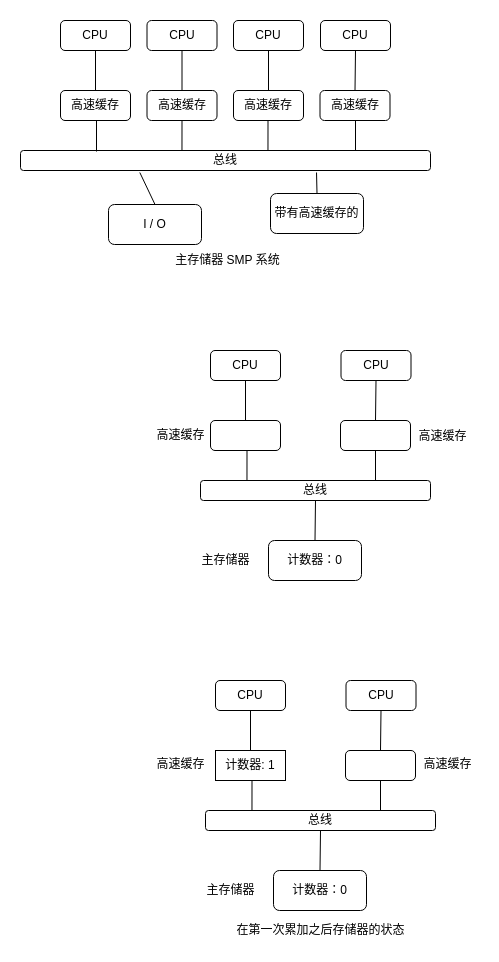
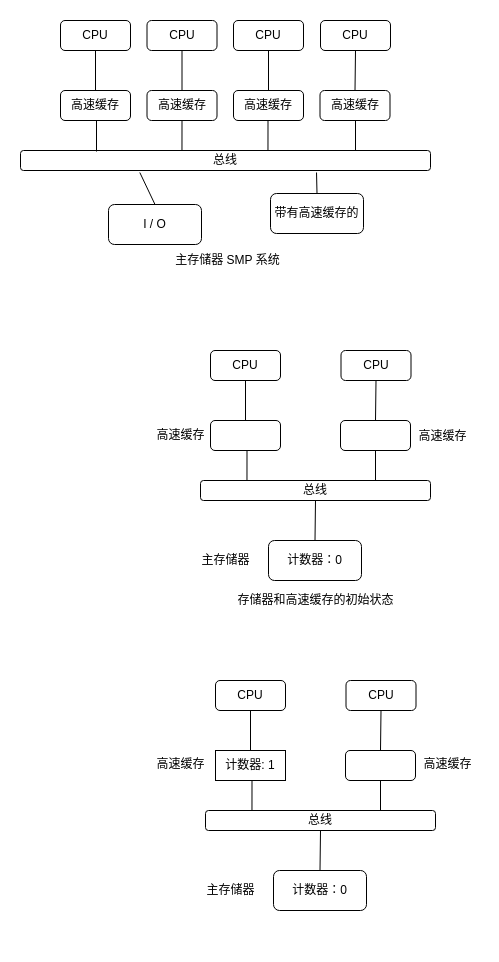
none -> (316, 601)
(321, 931) -> none
